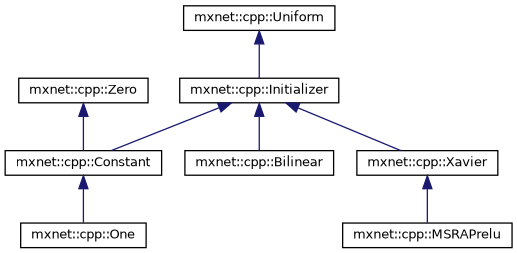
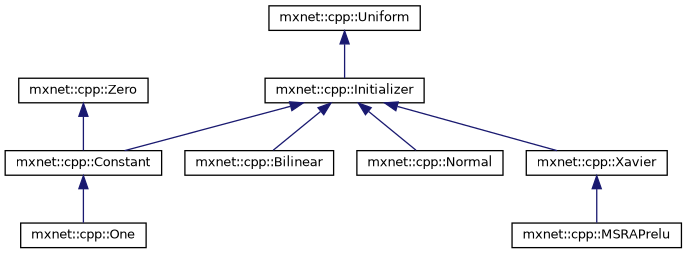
none -> (430, 163)
